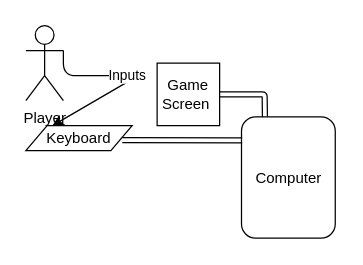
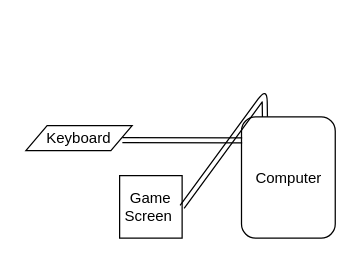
(44, 63) -> none
(131, 80) -> none
(188, 94) -> (151, 207)
